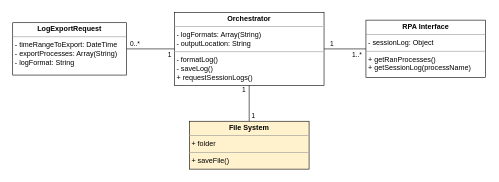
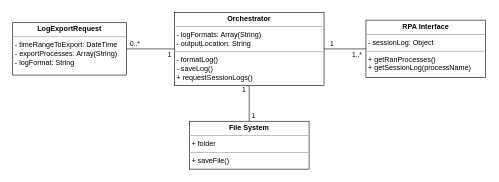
(249, 146) -> (249, 146)
